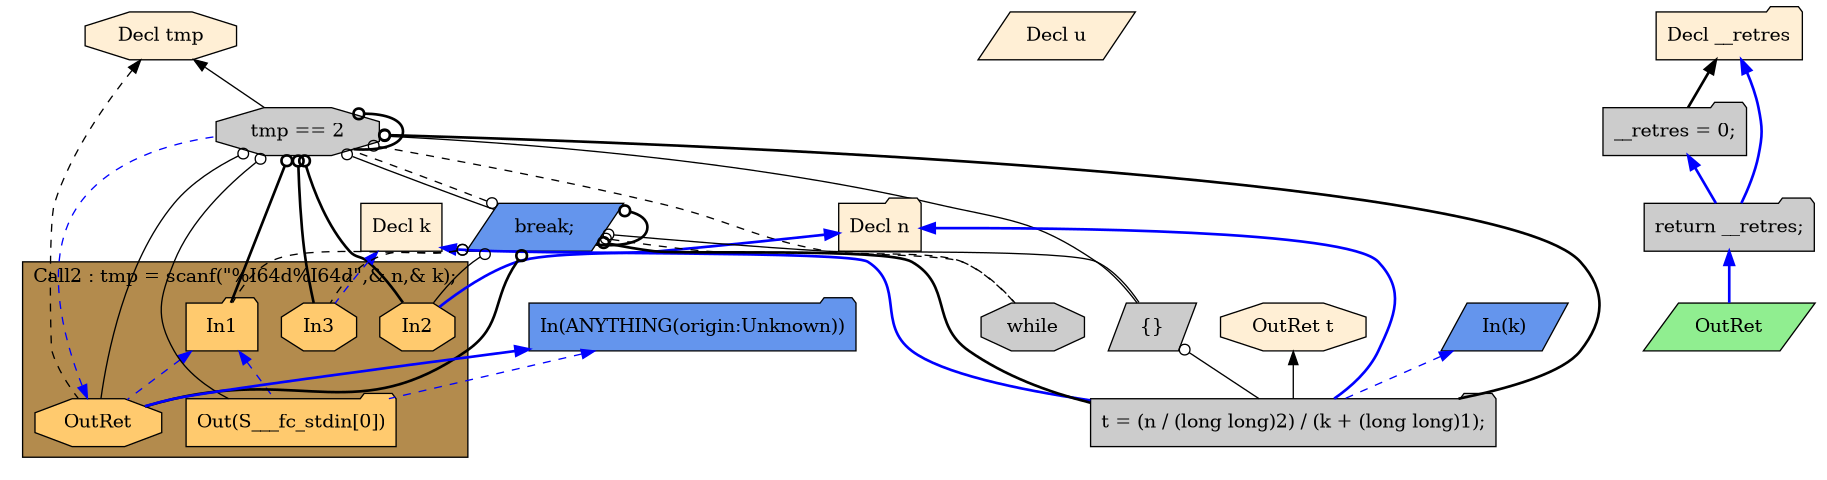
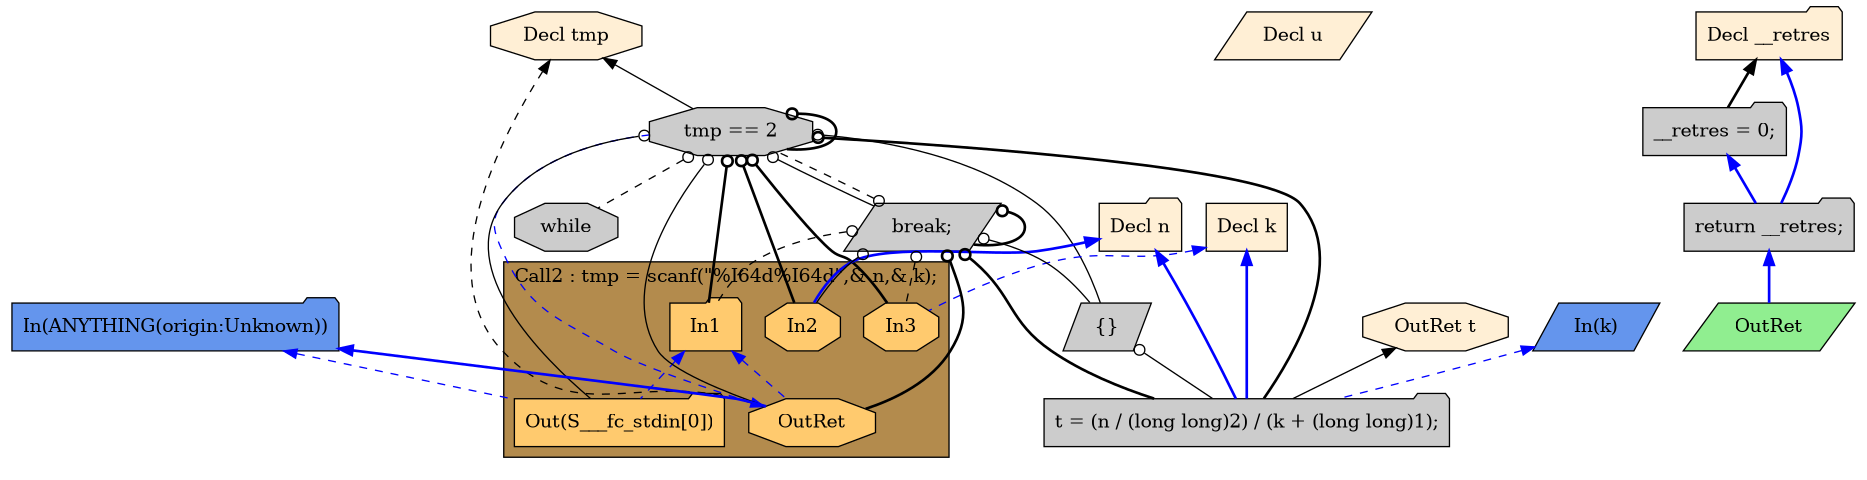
(545, 227) -> (922, 227)
(820, 253) -> none
